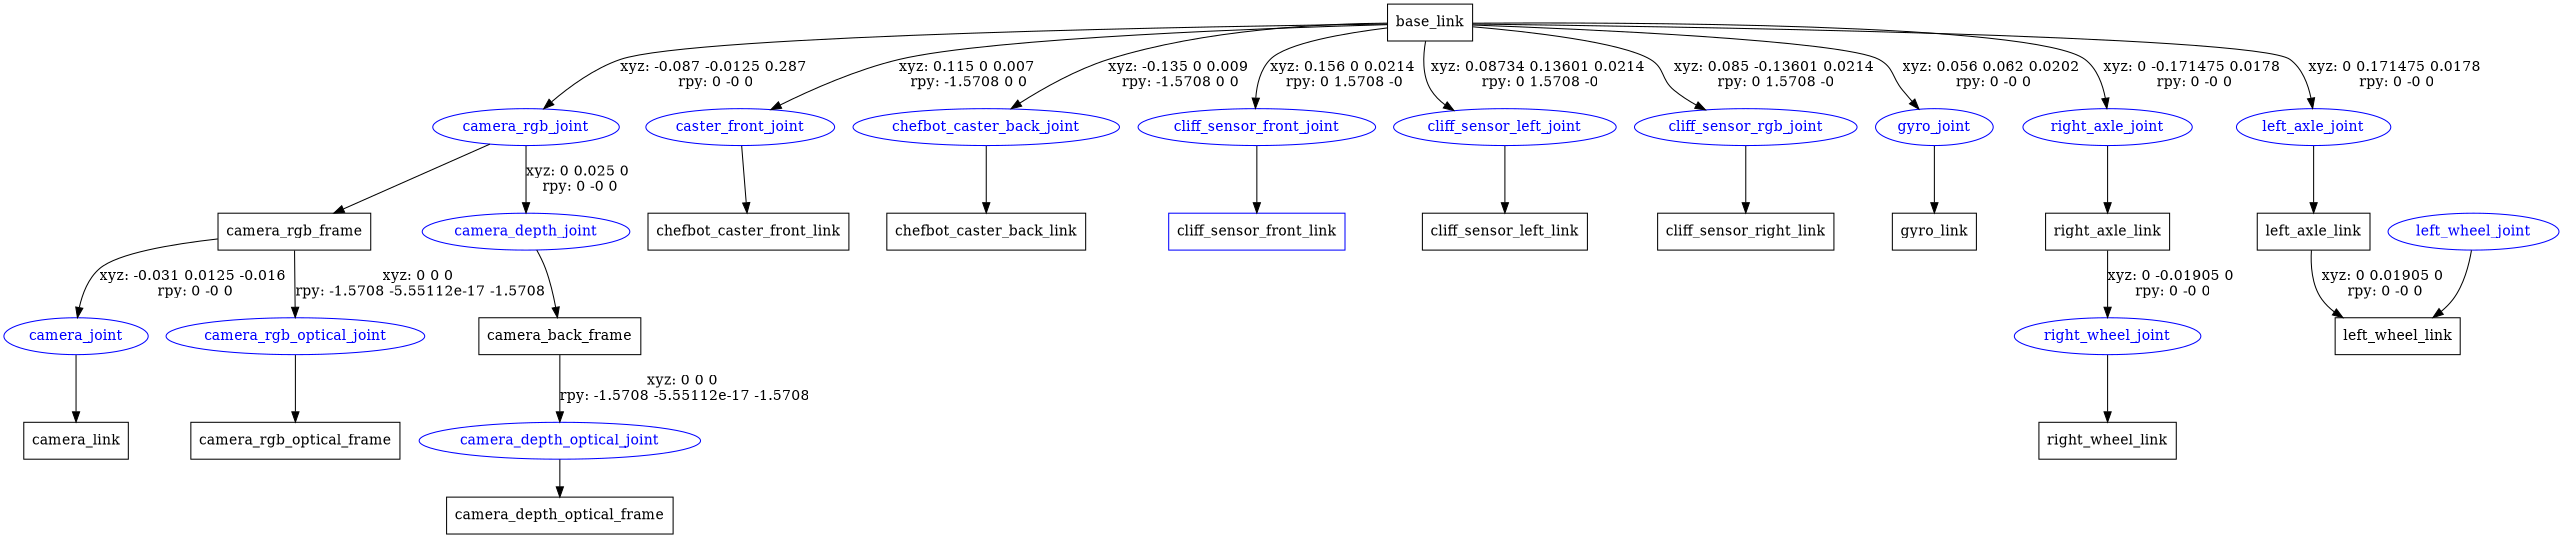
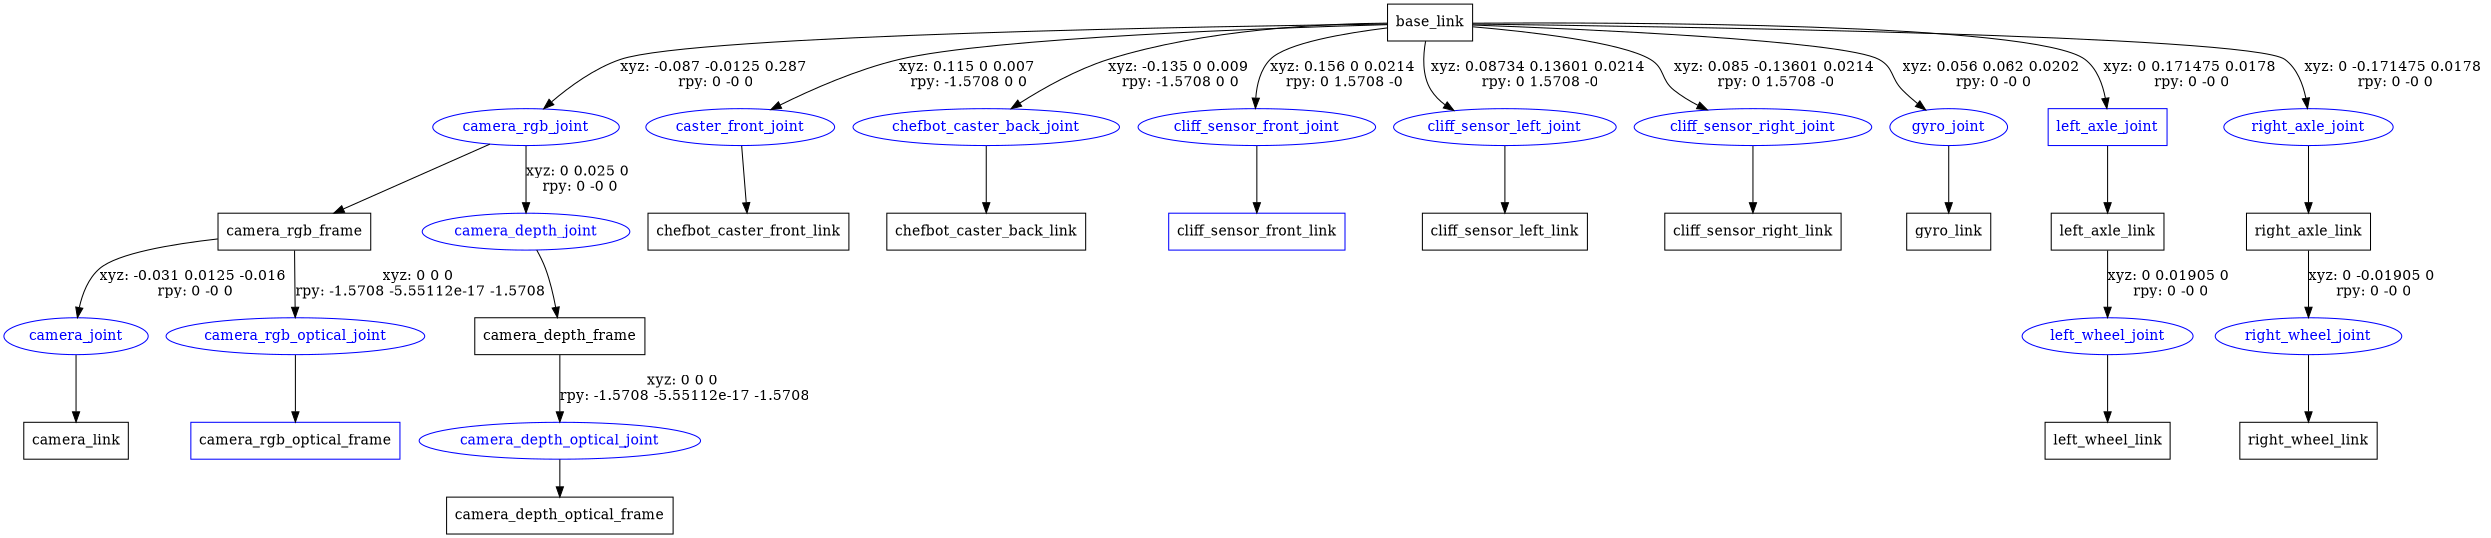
(1746, 127) -> (1753, 127)
(2314, 127) -> (2108, 127)
(2315, 284) -> (2108, 279)
(560, 336) -> (560, 336)
(295, 441) -> (295, 441)
